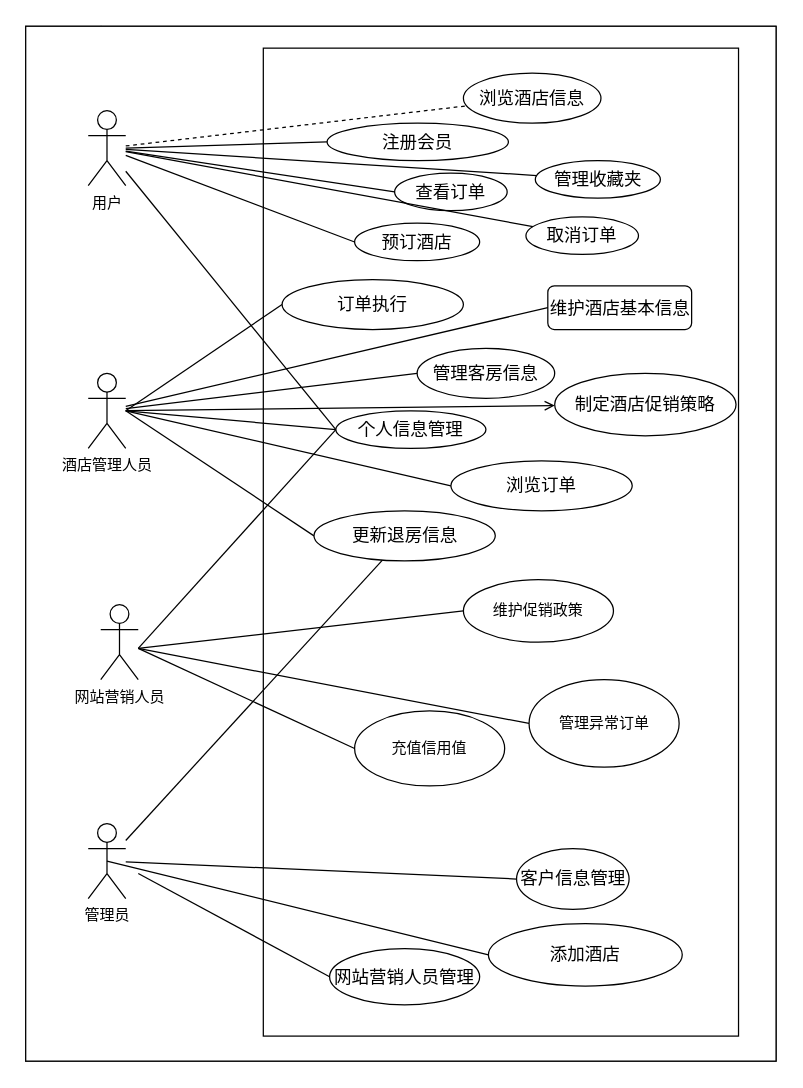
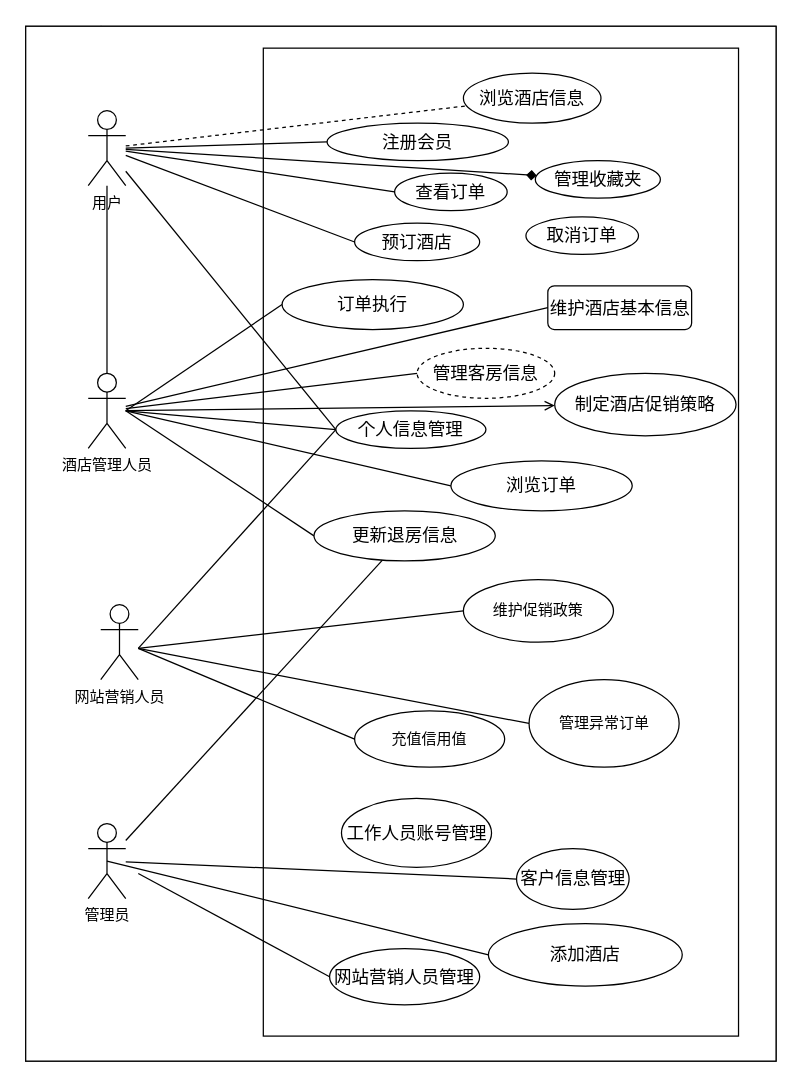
(531, 175) -> (526, 175)
(335, 190) -> (107, 279)
(486, 373) -> (486, 373)
(429, 748) -> (429, 739)
none -> (416, 833)
